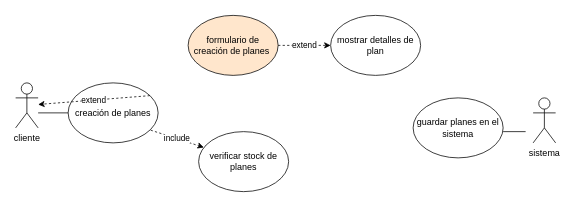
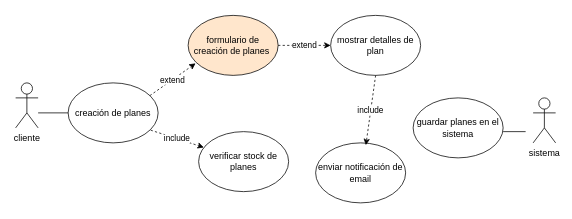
(97, 100) -> (163, 86)
none -> (371, 107)
none -> (360, 173)
